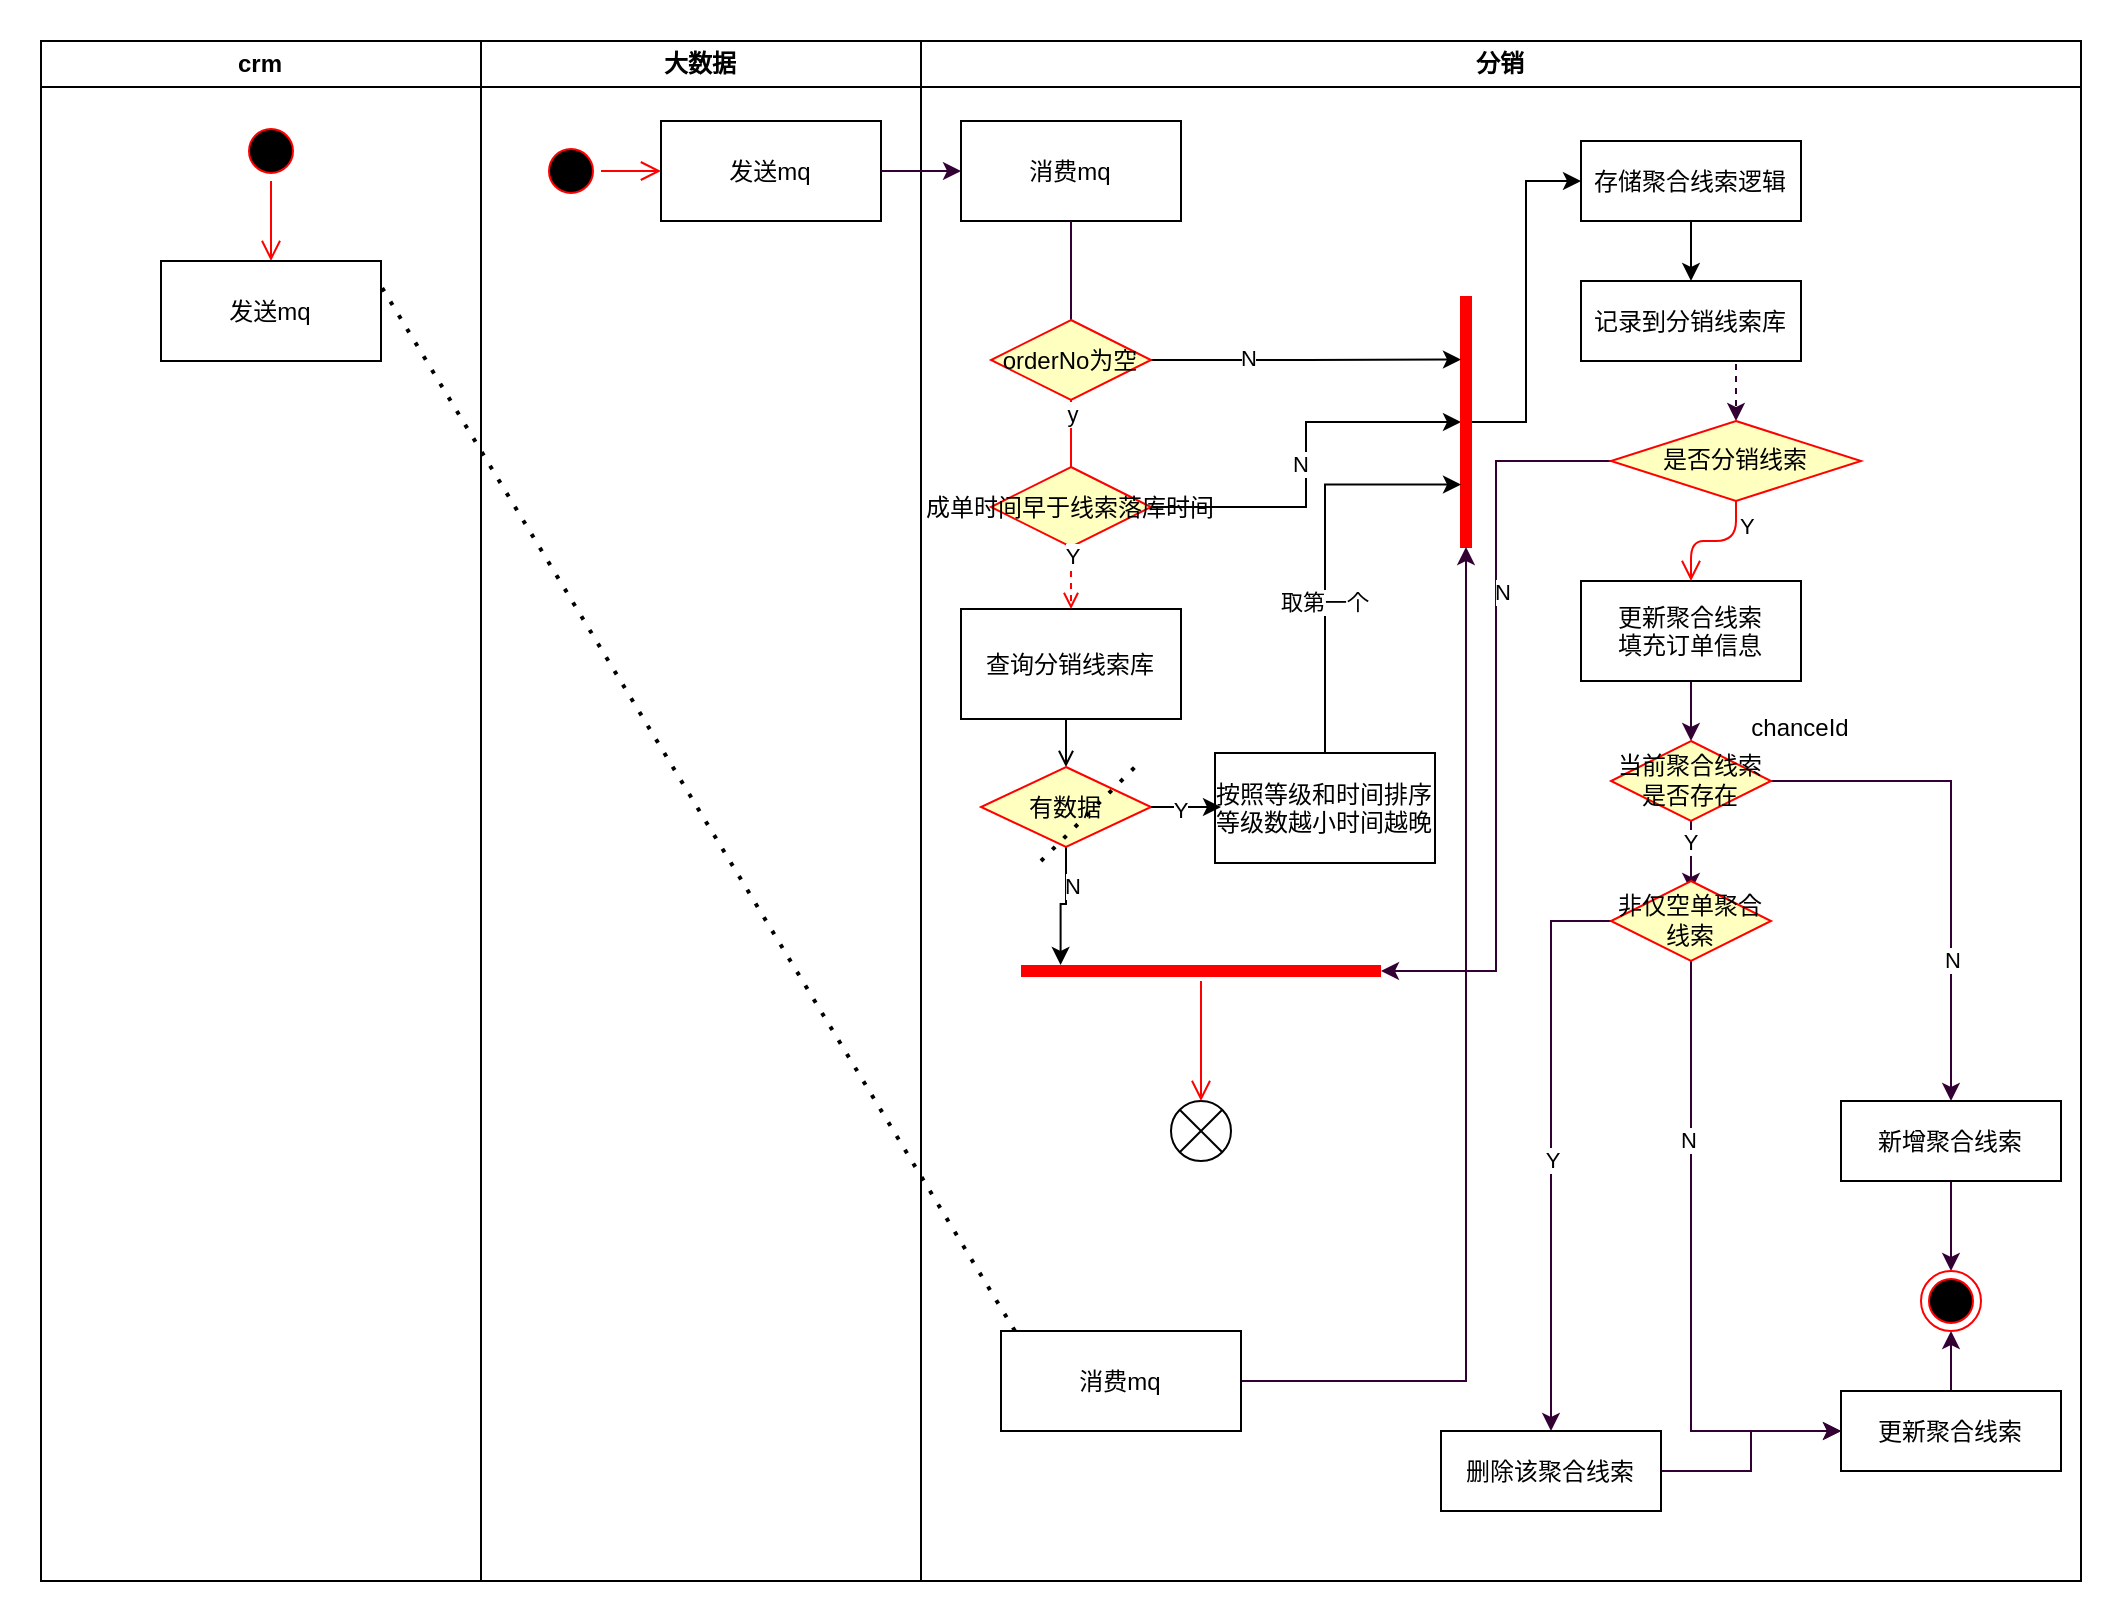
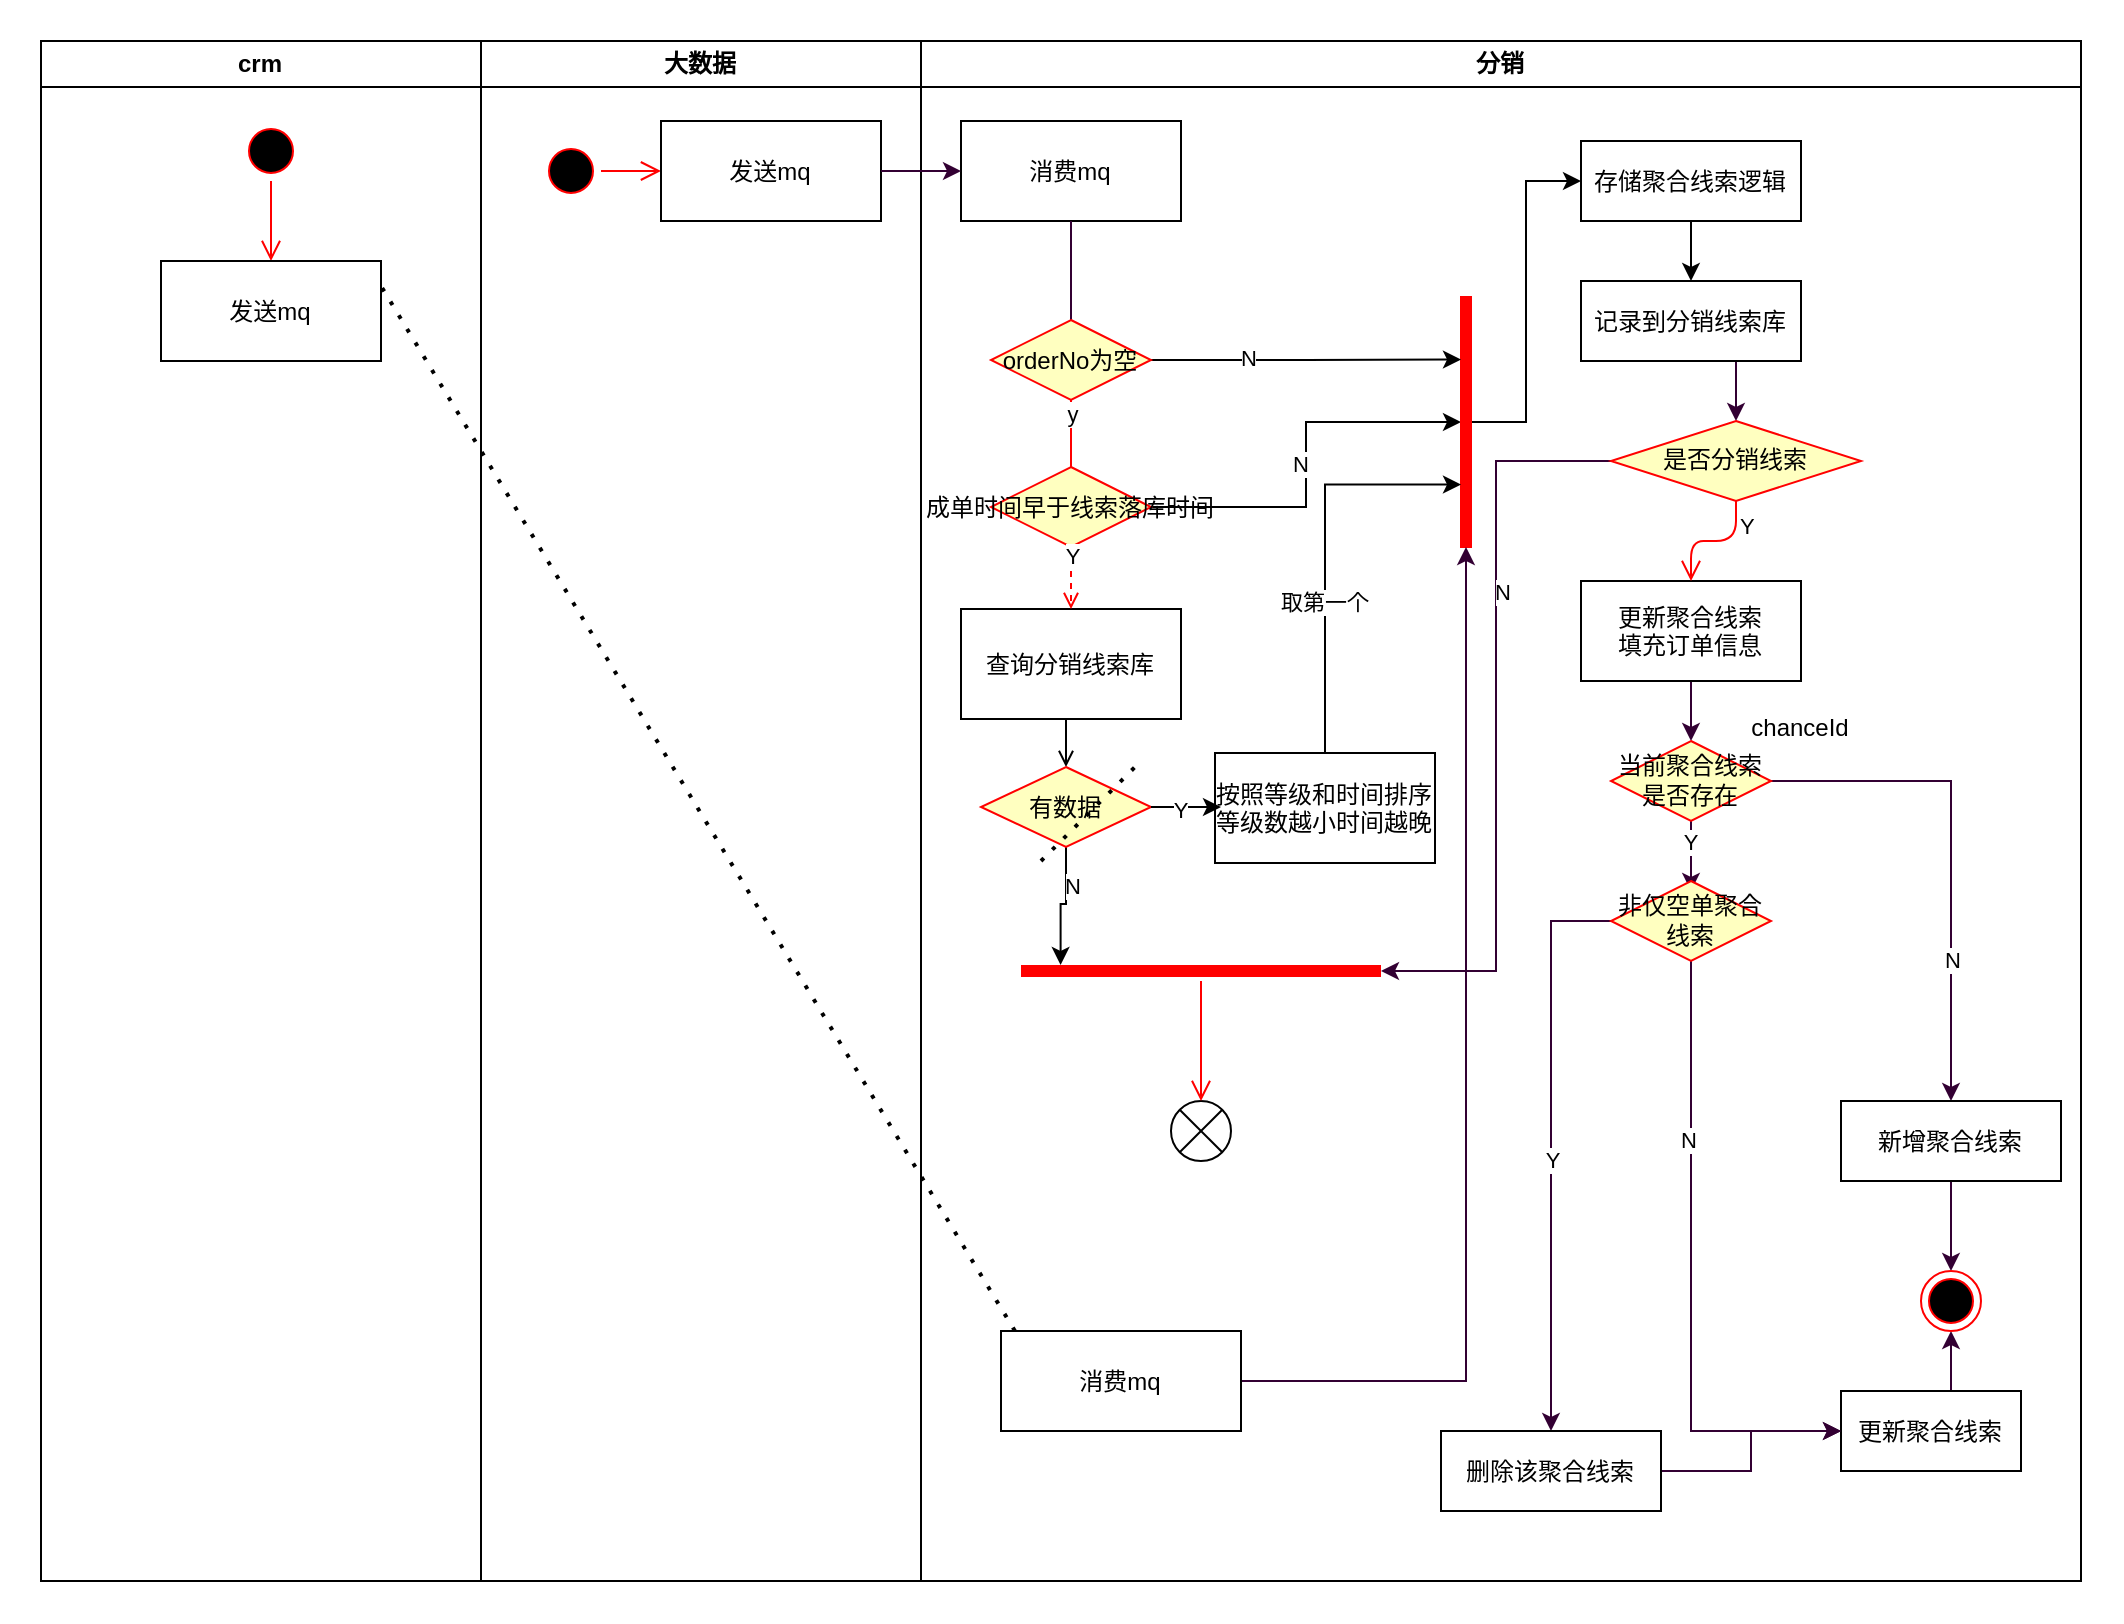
(1736, 383) -> (1736, 383)
(1951, 1431) -> (1931, 1431)
